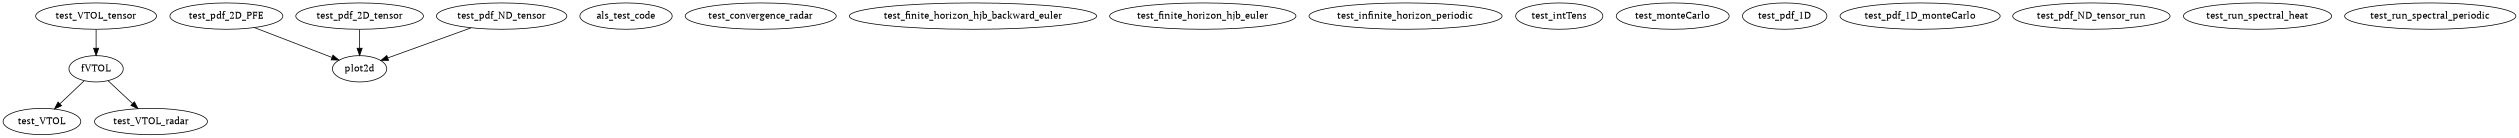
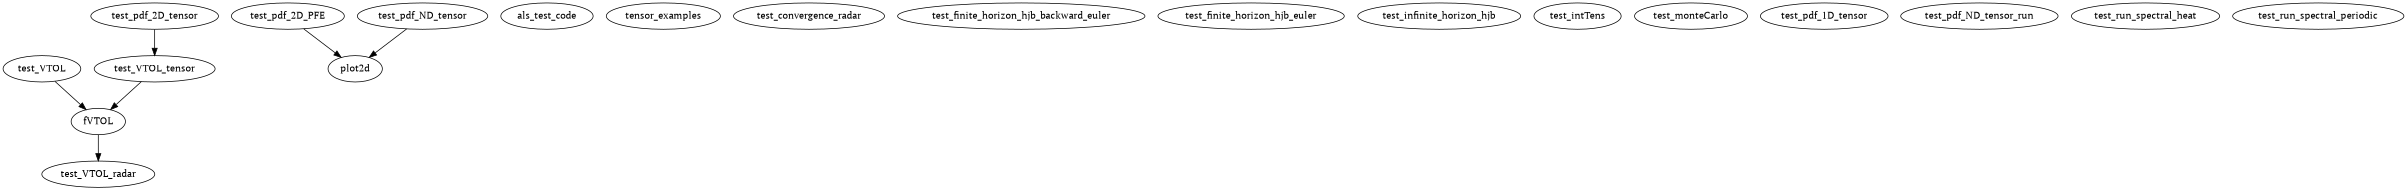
none -> (663, 16)
(1406, 16) -> (1439, 16)
(1785, 16) -> none
(1920, 16) -> (1824, 16)
(360, 39) -> (155, 39)
(72, 92) -> (68, 93)
